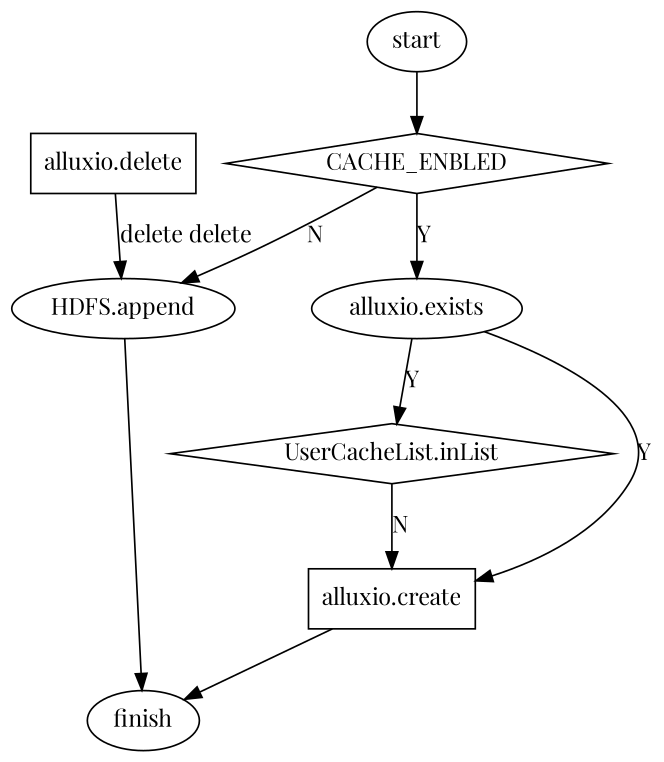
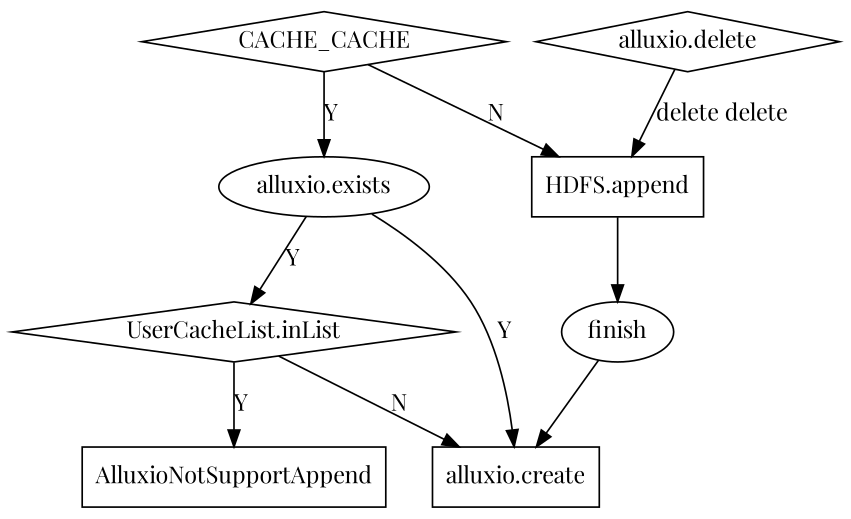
(417, 42) -> none
(113, 163) -> (688, 42)
(417, 163) -> (324, 42)
(123, 309) -> (618, 187)
none -> (234, 477)
(266, 660) -> (572, 397)
